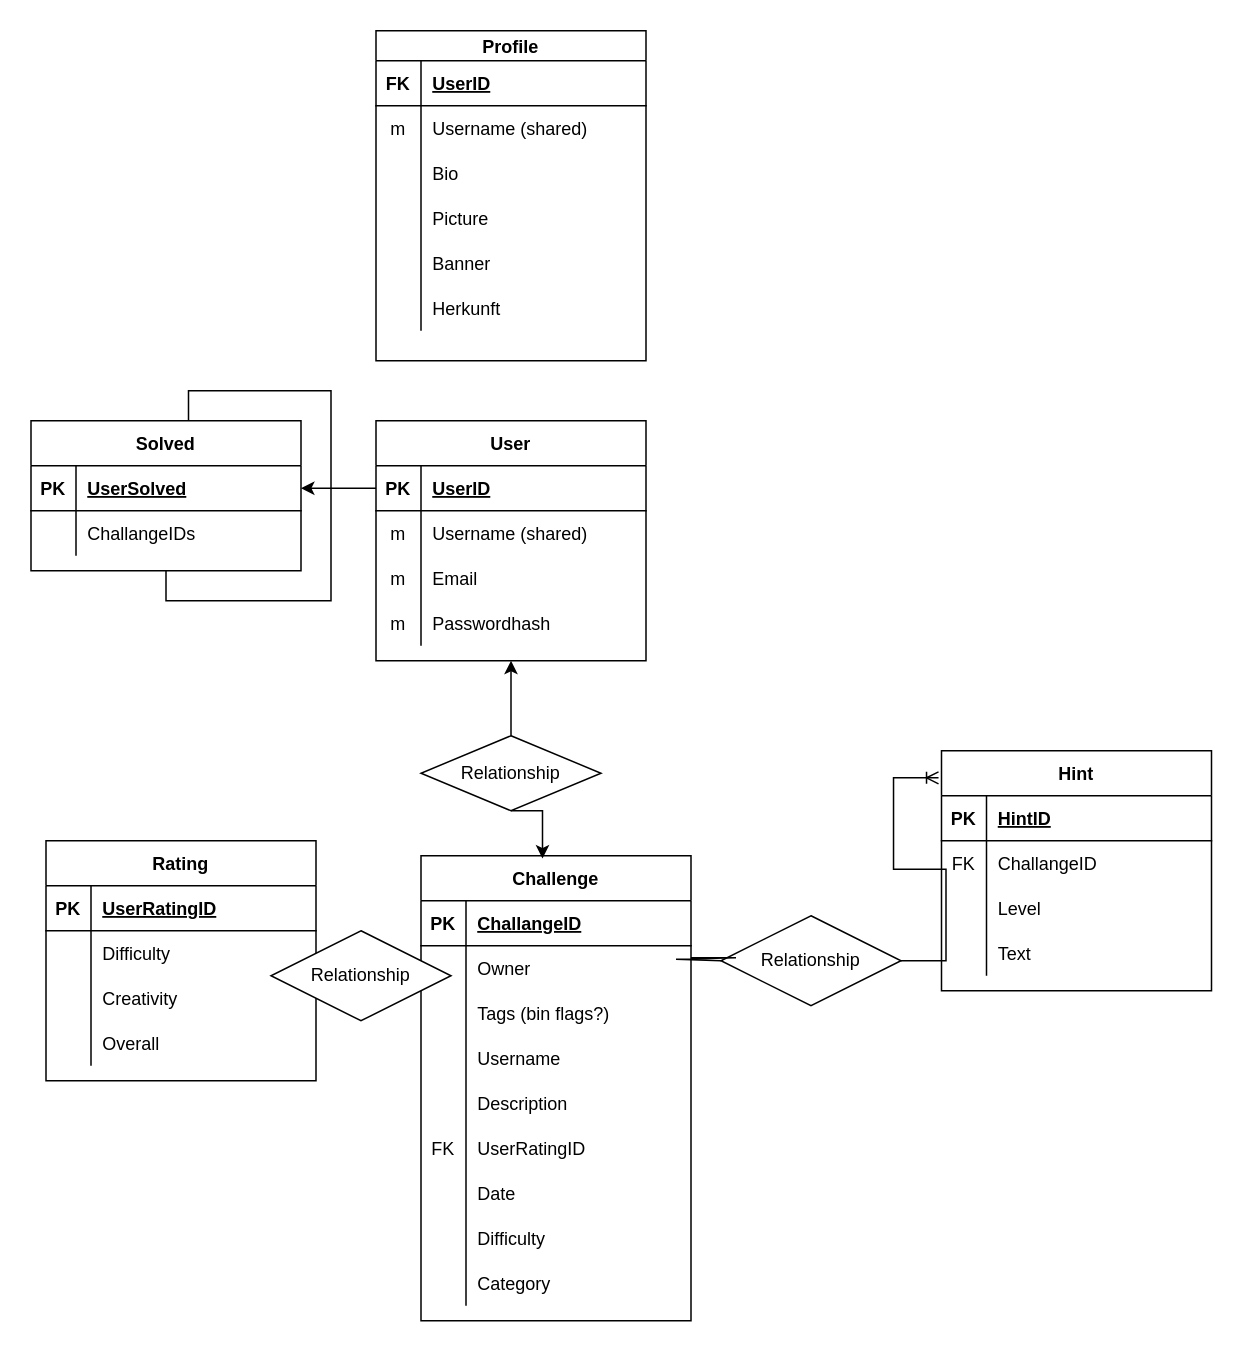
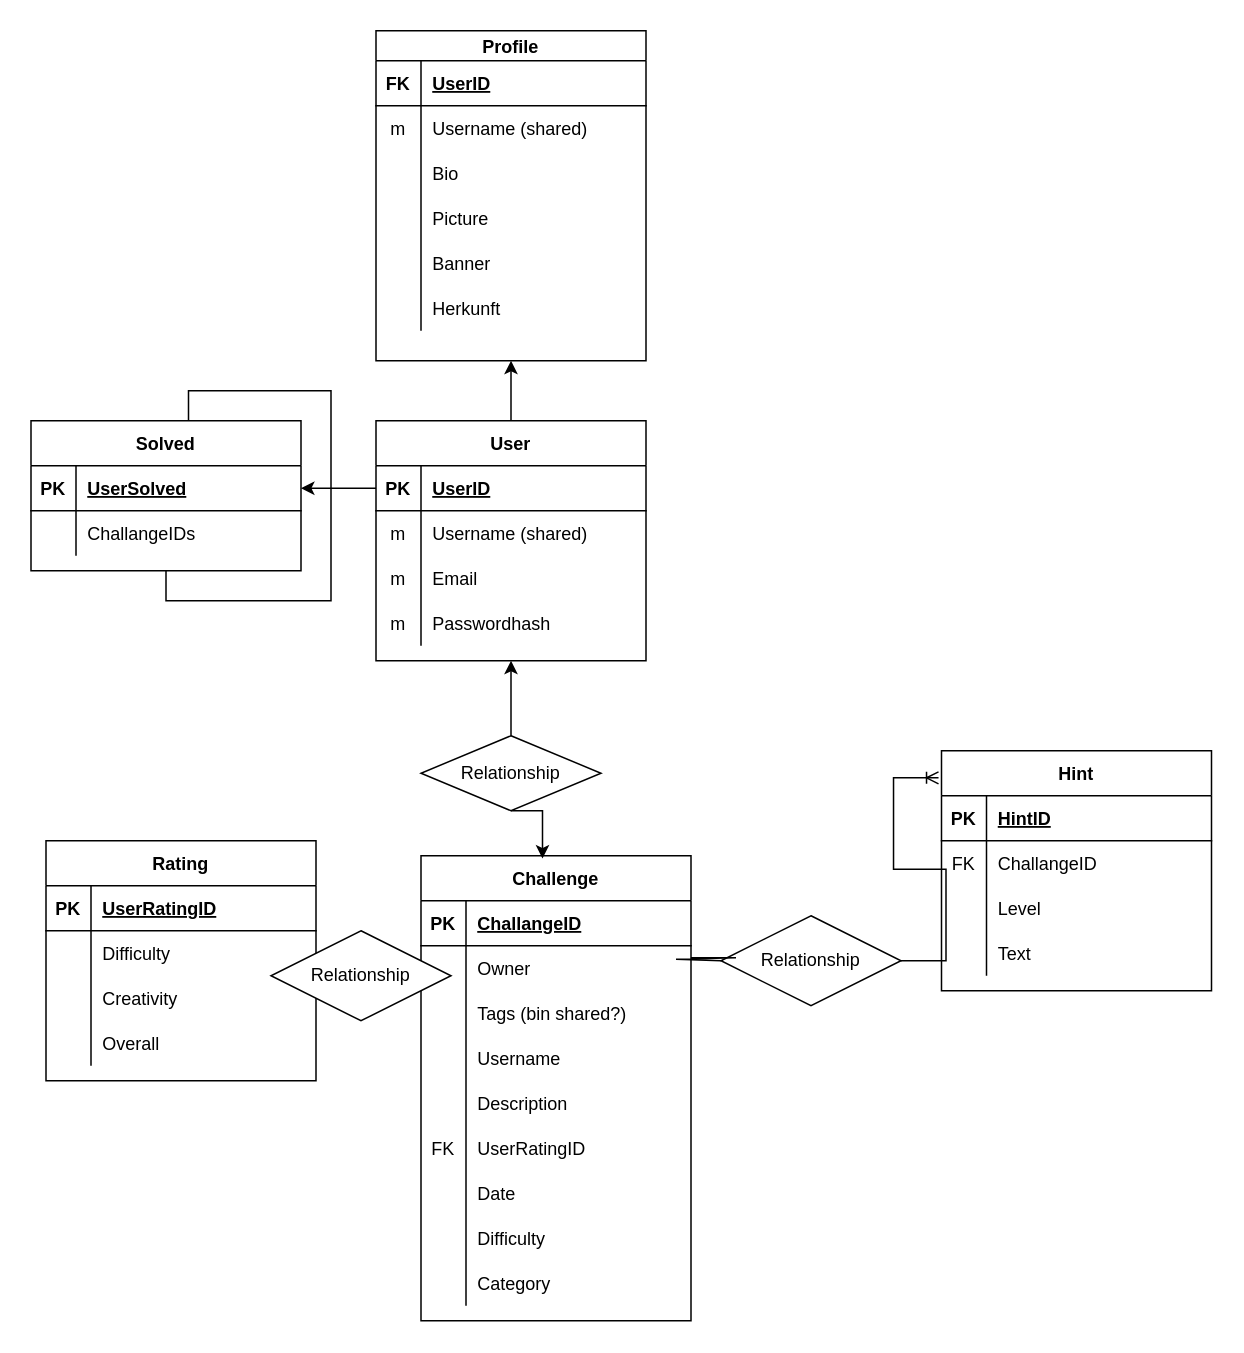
none -> (511, 396)
(553, 1014) -> (561, 1014)
